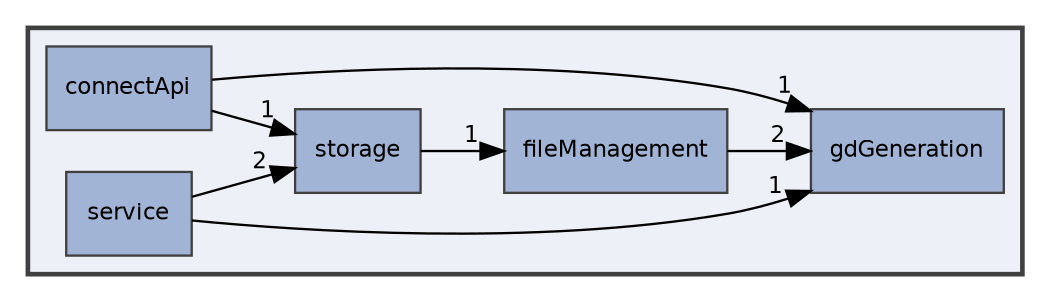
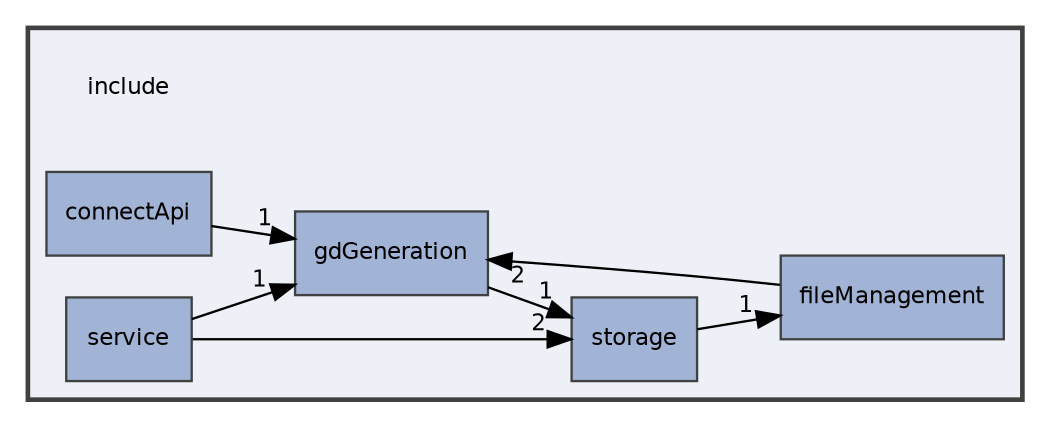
none -> (129, 88)
(242, 119) -> (519, 298)
